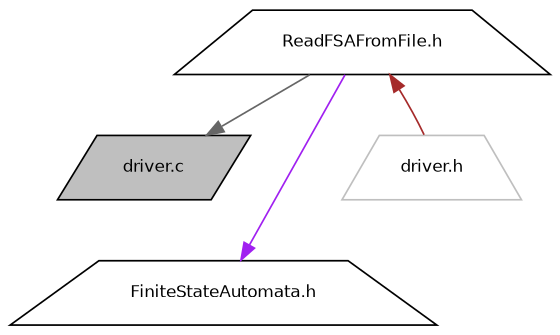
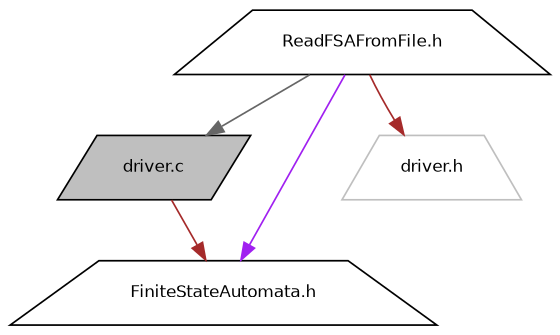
(412, 112) -> (382, 98)
none -> (184, 223)
